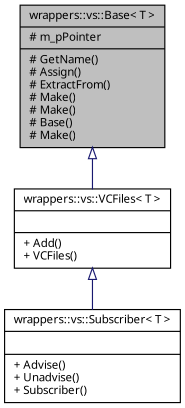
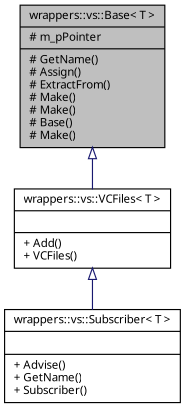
(47, 378) -> (48, 378)
